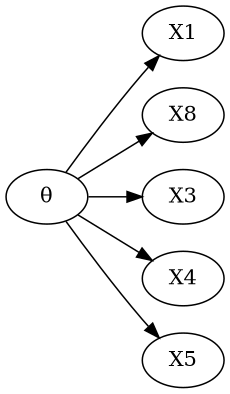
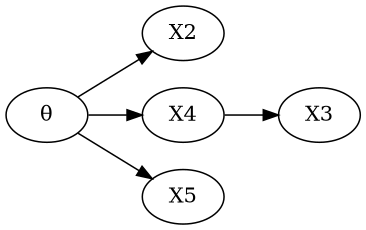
(183, 33) -> none
(183, 115) -> (183, 33)
(108, 197) -> (244, 115)
